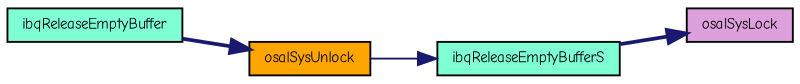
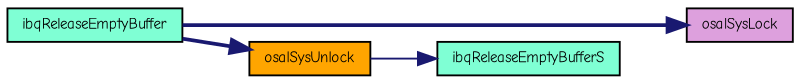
(644, 40) -> (425, 25)
